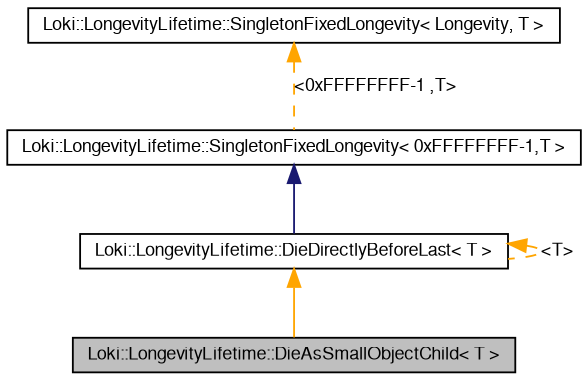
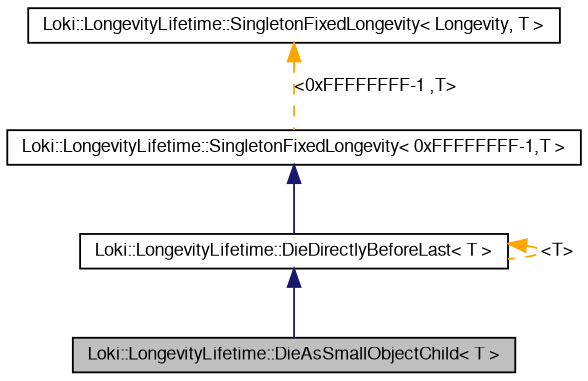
(294, 312) -> (294, 312)
